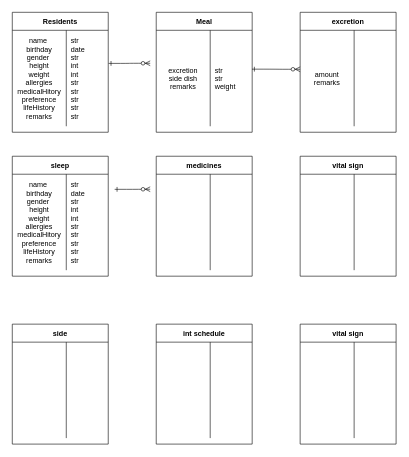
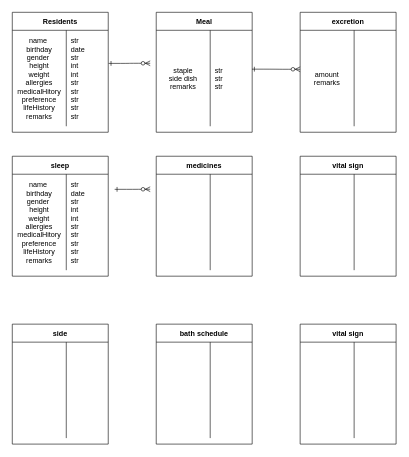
(183, 70) -> (183, 70)
(221, 70) -> (221, 70)
(204, 334) -> (204, 334)
